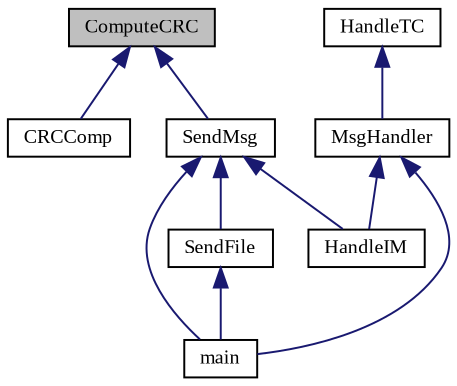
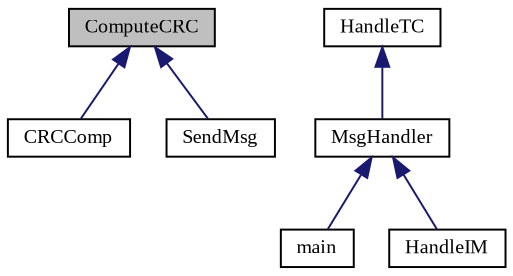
(301, 199) -> none
(221, 248) -> none
(148, 258) -> none
